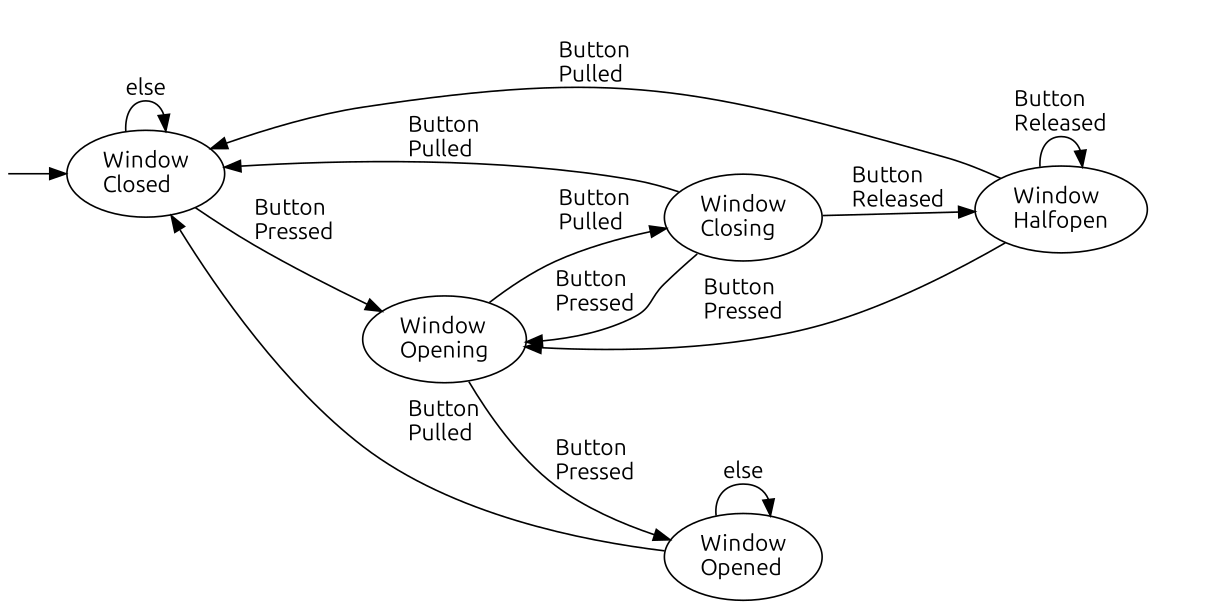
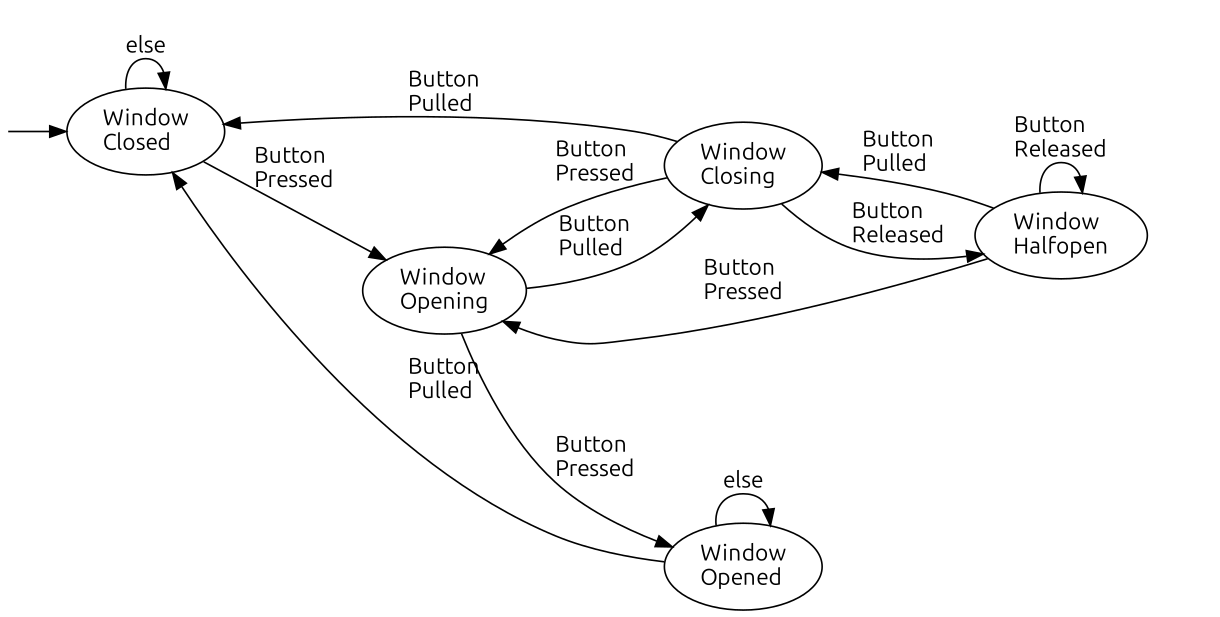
(616, 89) -> (917, 187)
